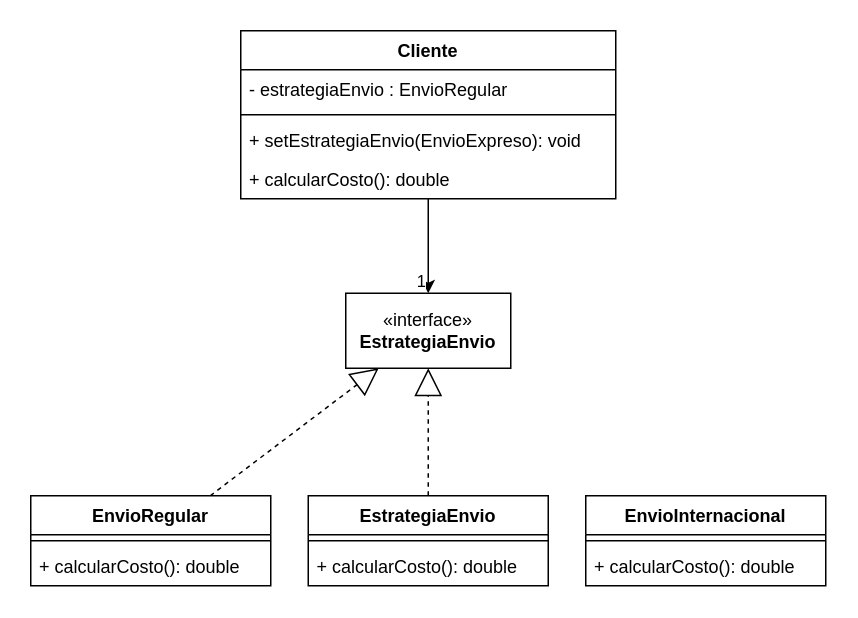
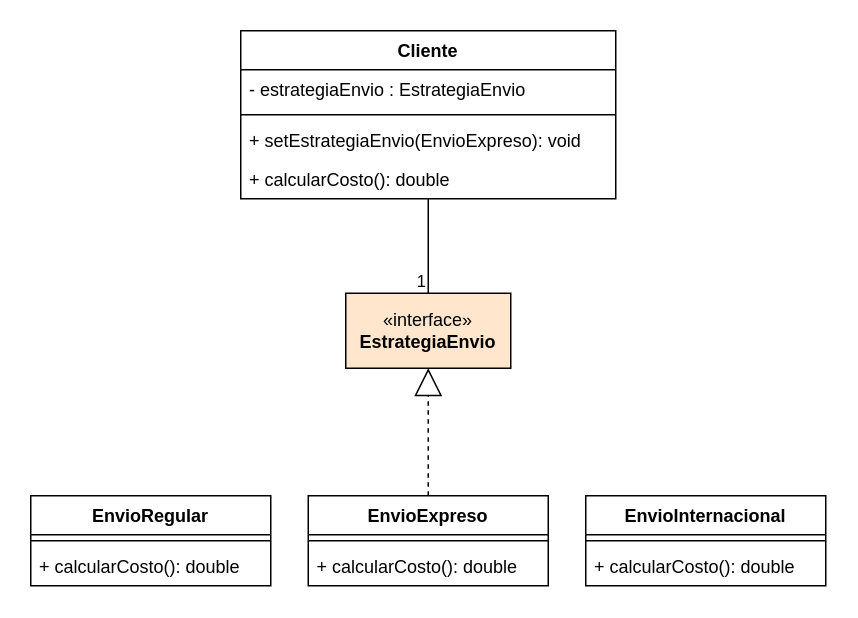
(392, 91) -> (407, 91)
(428, 282) -> (428, 286)
(428, 331) -> (428, 331)
(284, 440) -> none
(428, 517) -> (428, 517)
